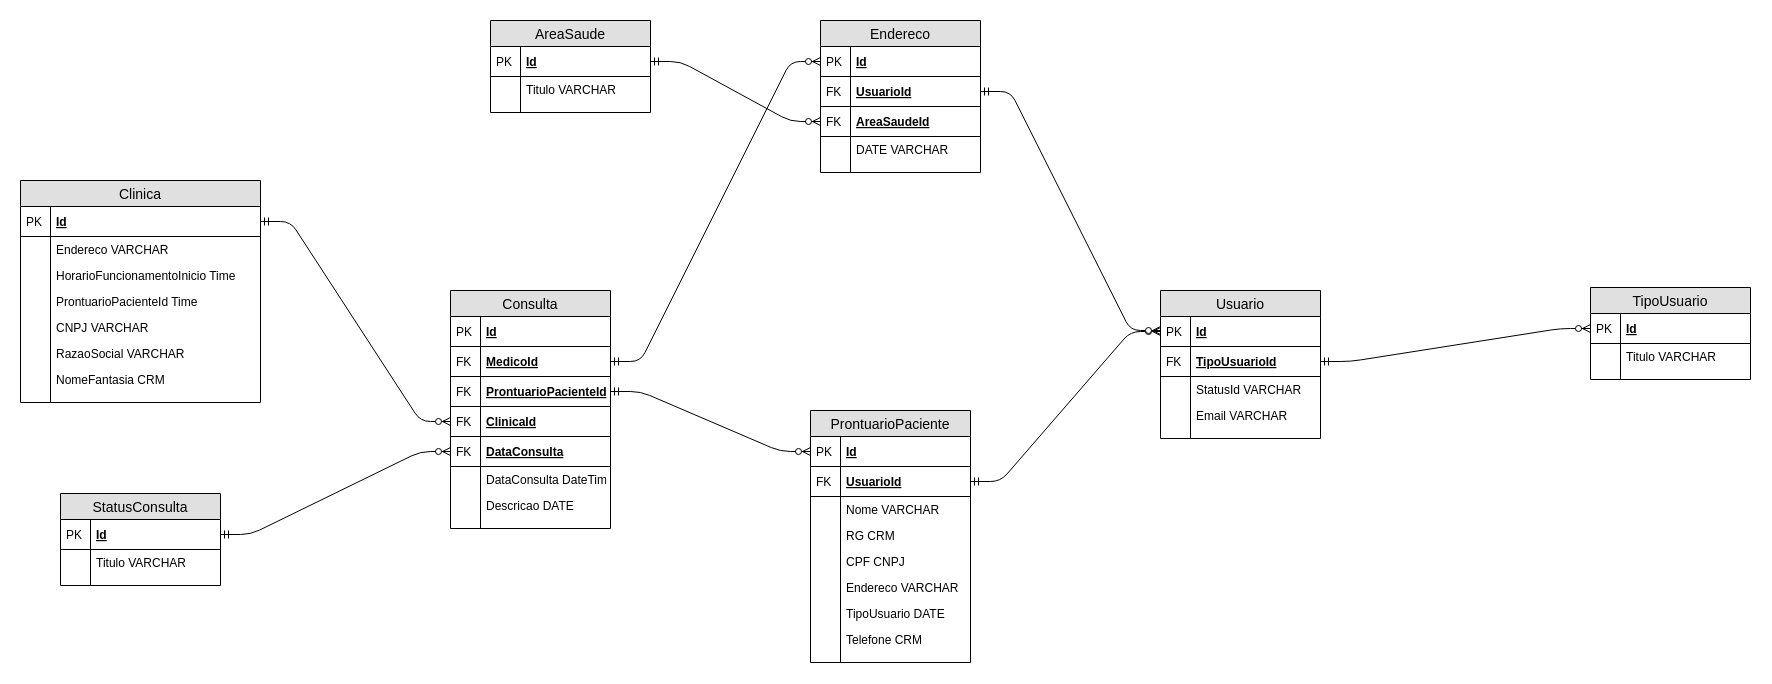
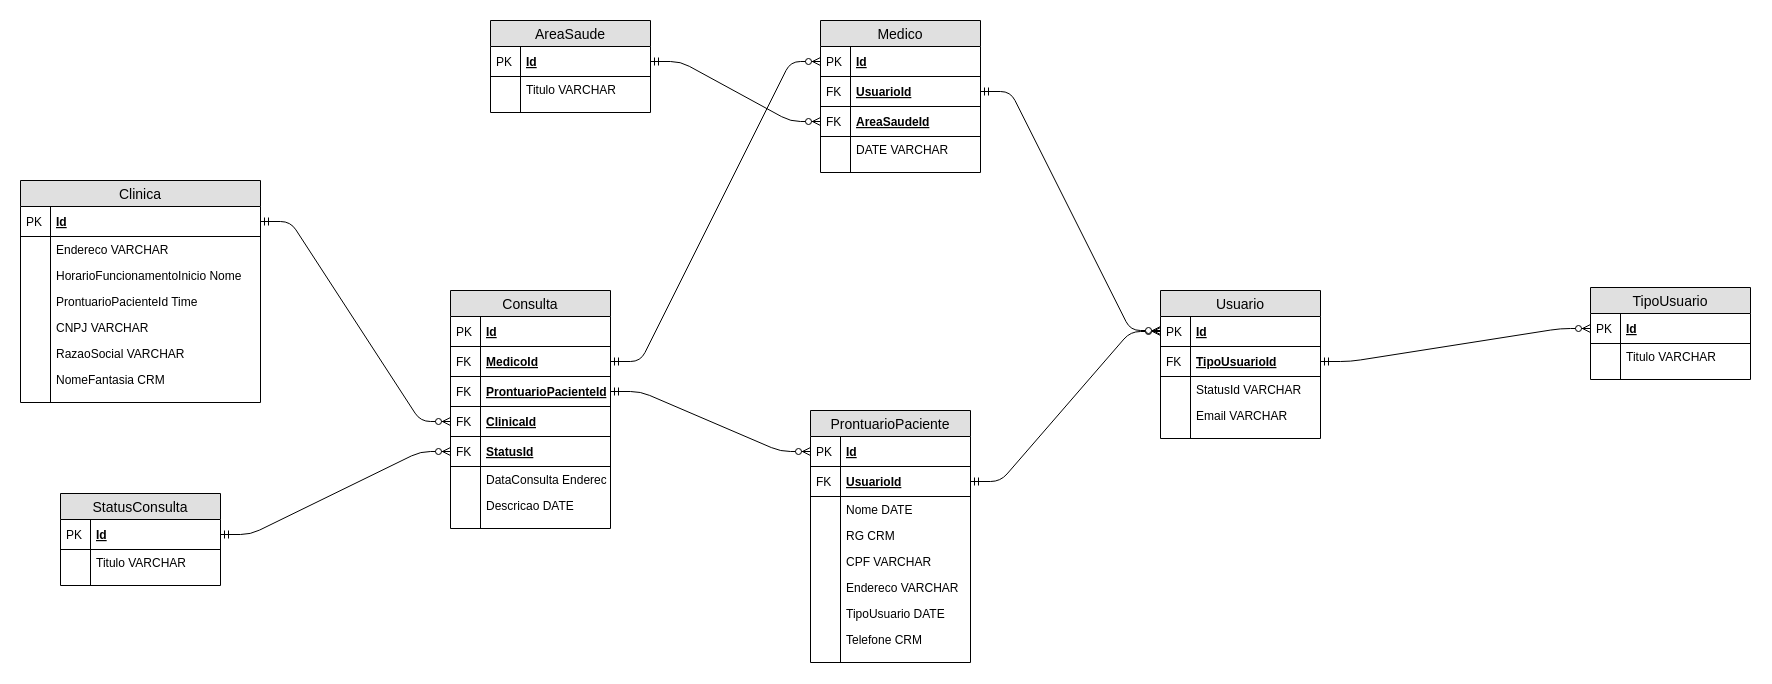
(900, 34) -> (900, 34)
(151, 276) -> (152, 276)
(525, 452) -> (513, 452)
(552, 480) -> (553, 480)
(885, 510) -> (875, 510)
(871, 562) -> (881, 562)
